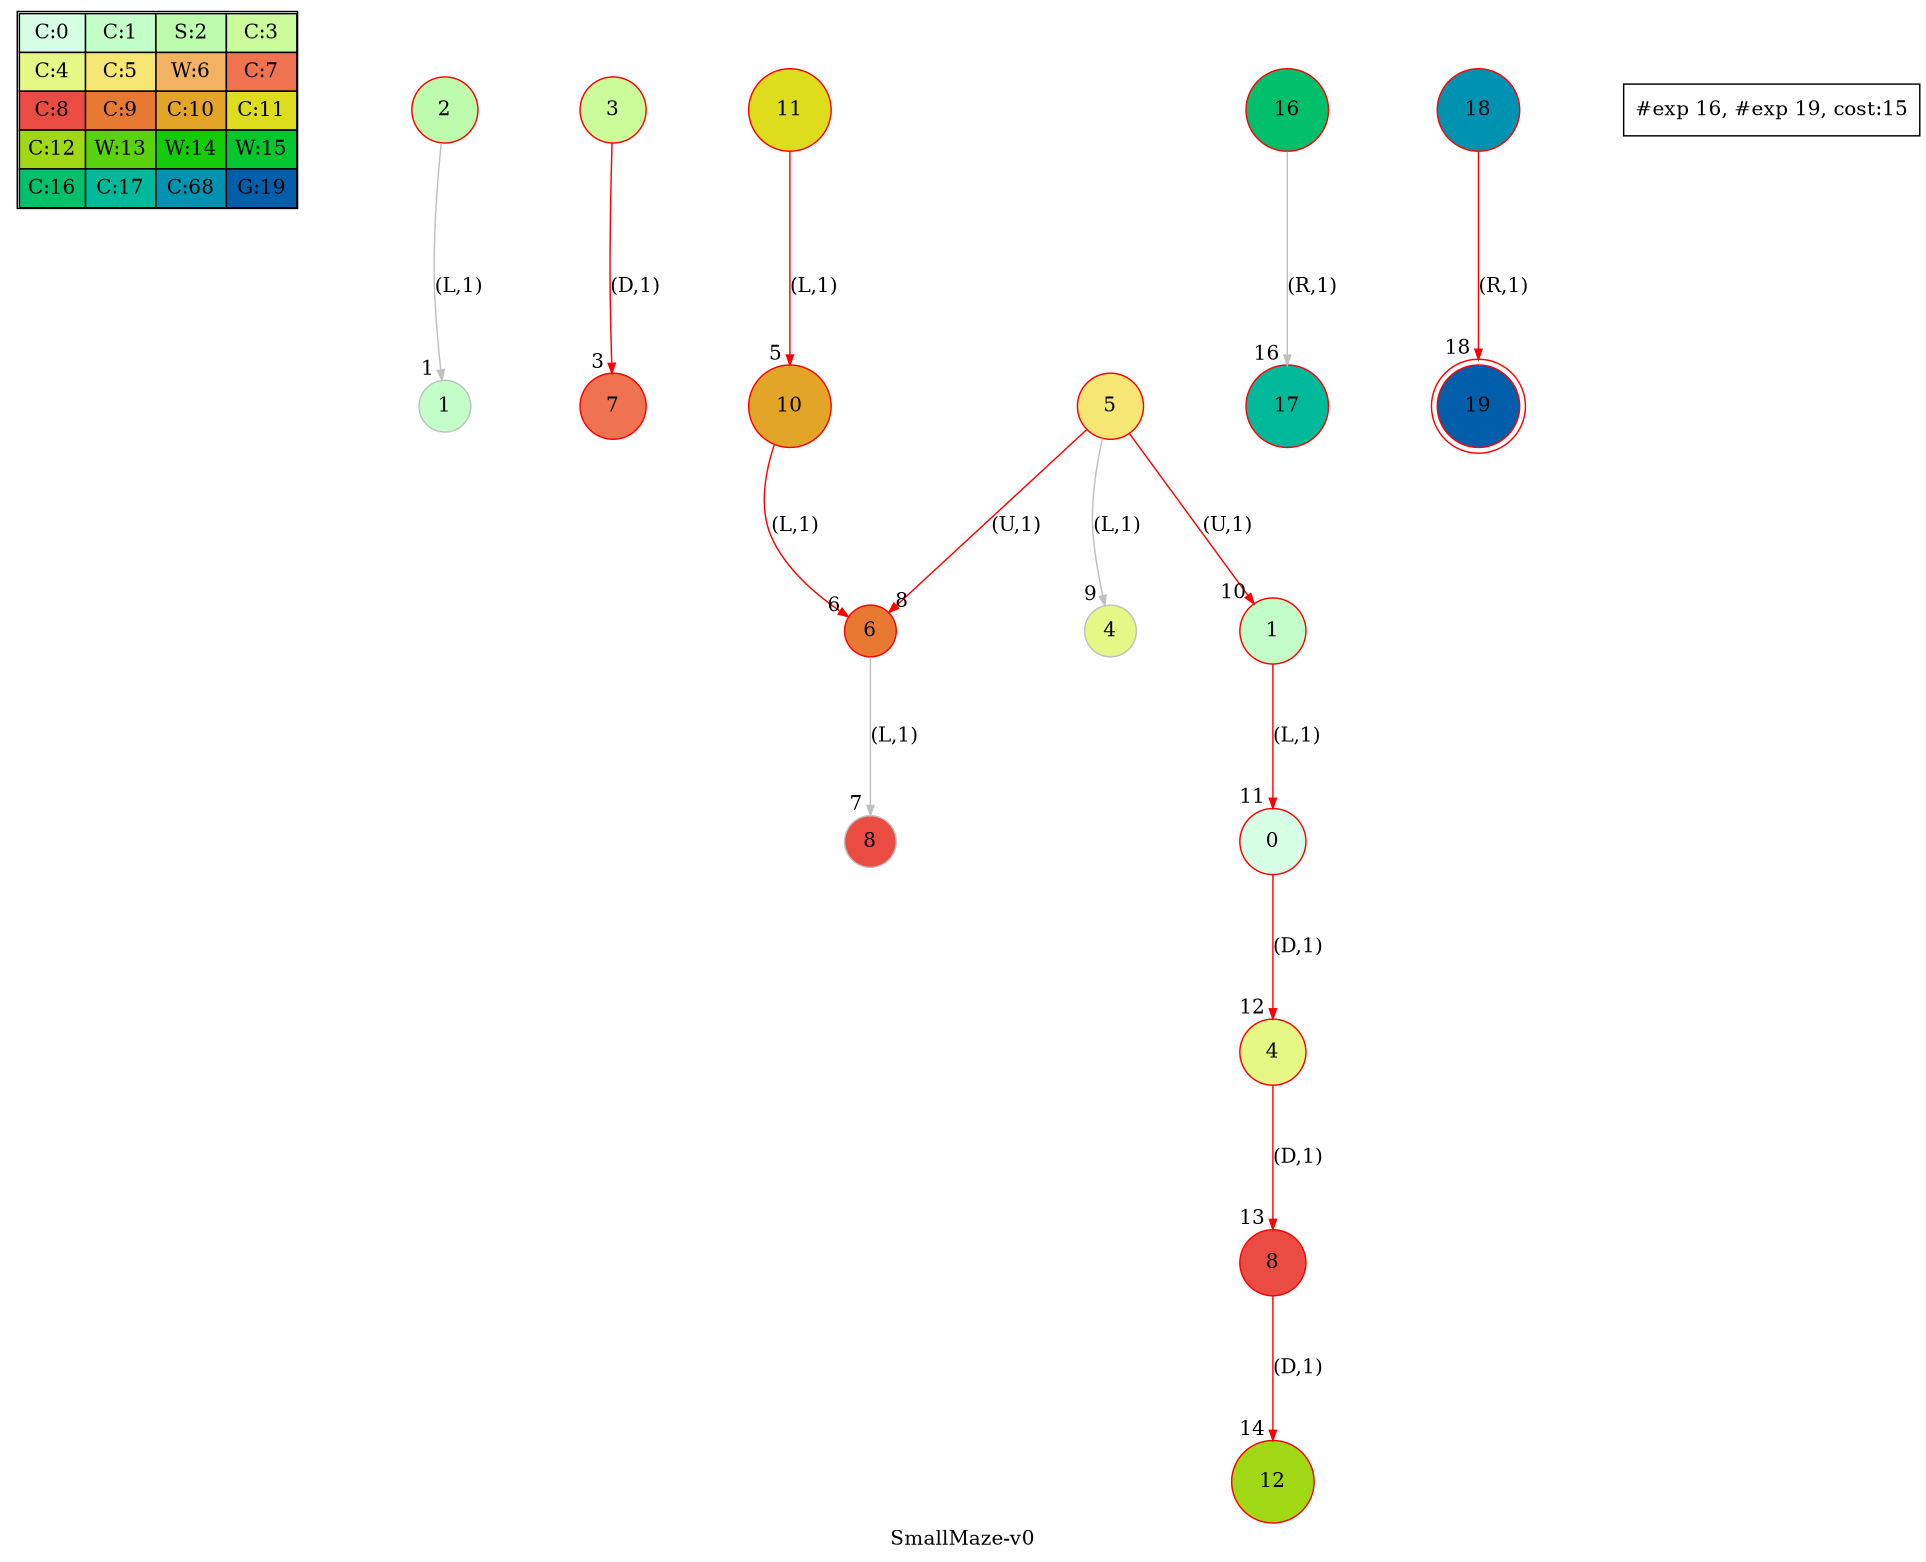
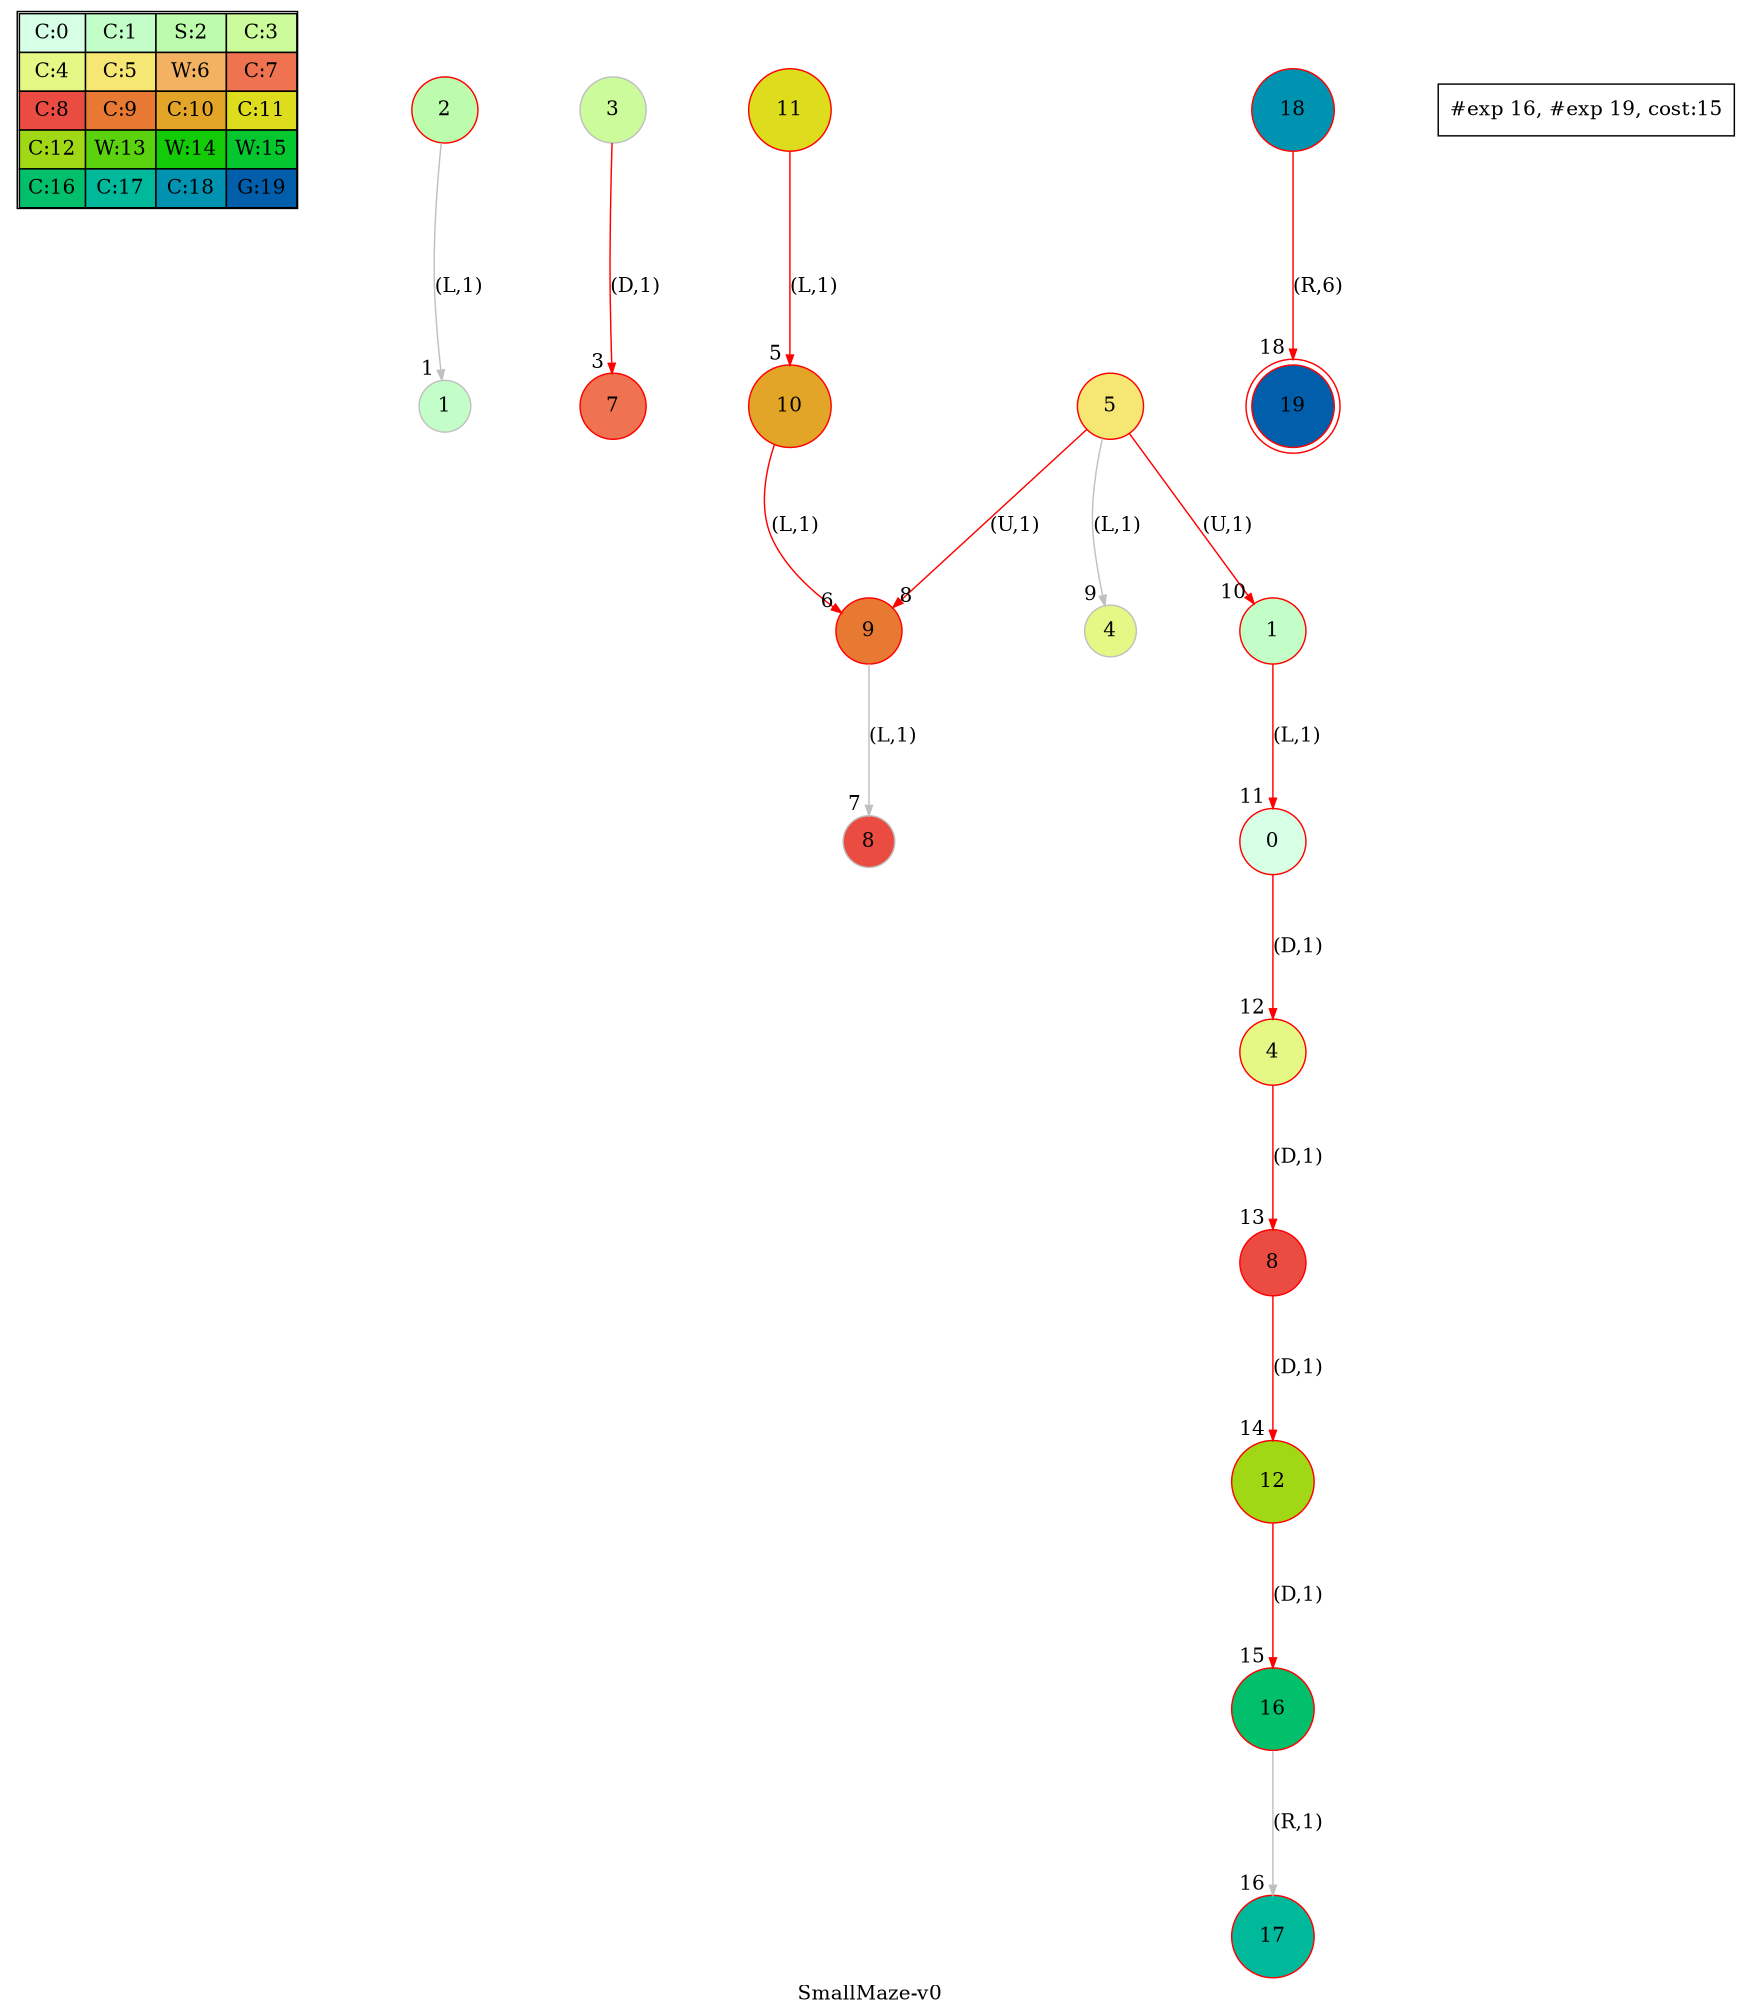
(613, 110) -> (613, 110)
(191, 188) -> (191, 188)
(1504, 287) -> (1318, 287)
(870, 631) -> (869, 631)
none -> (1273, 1590)
